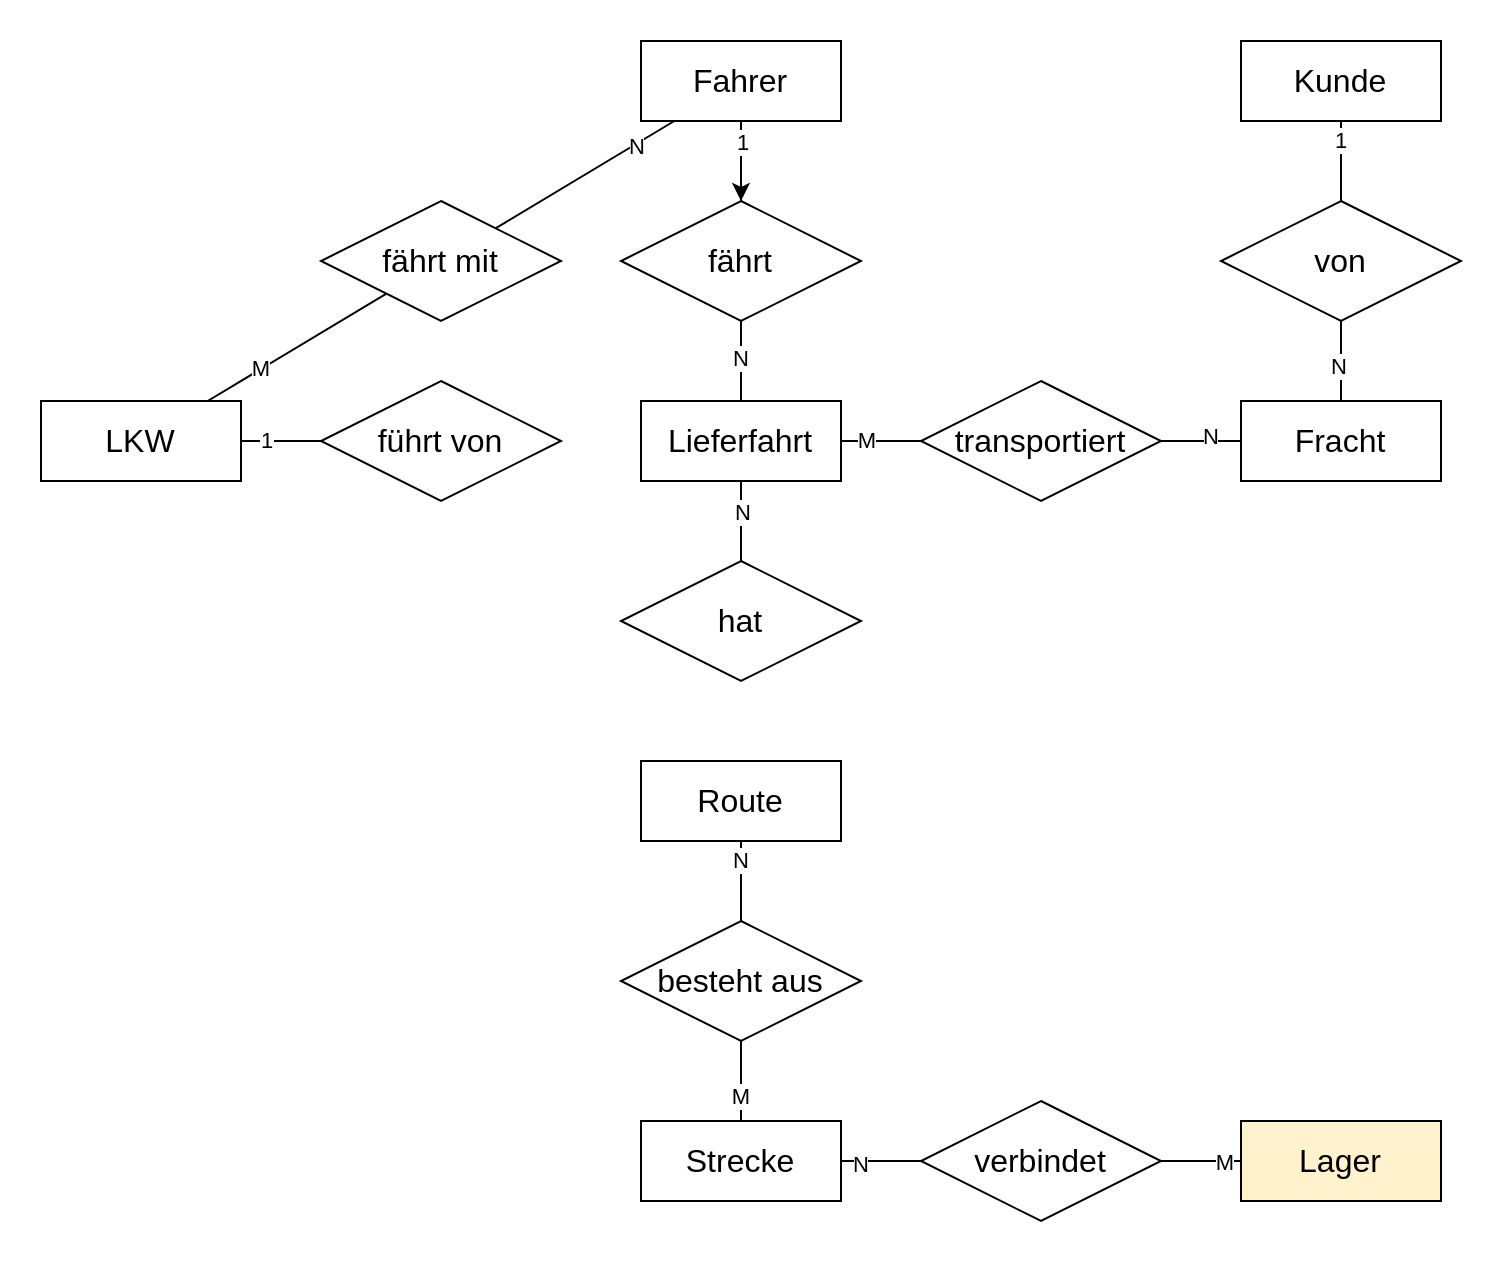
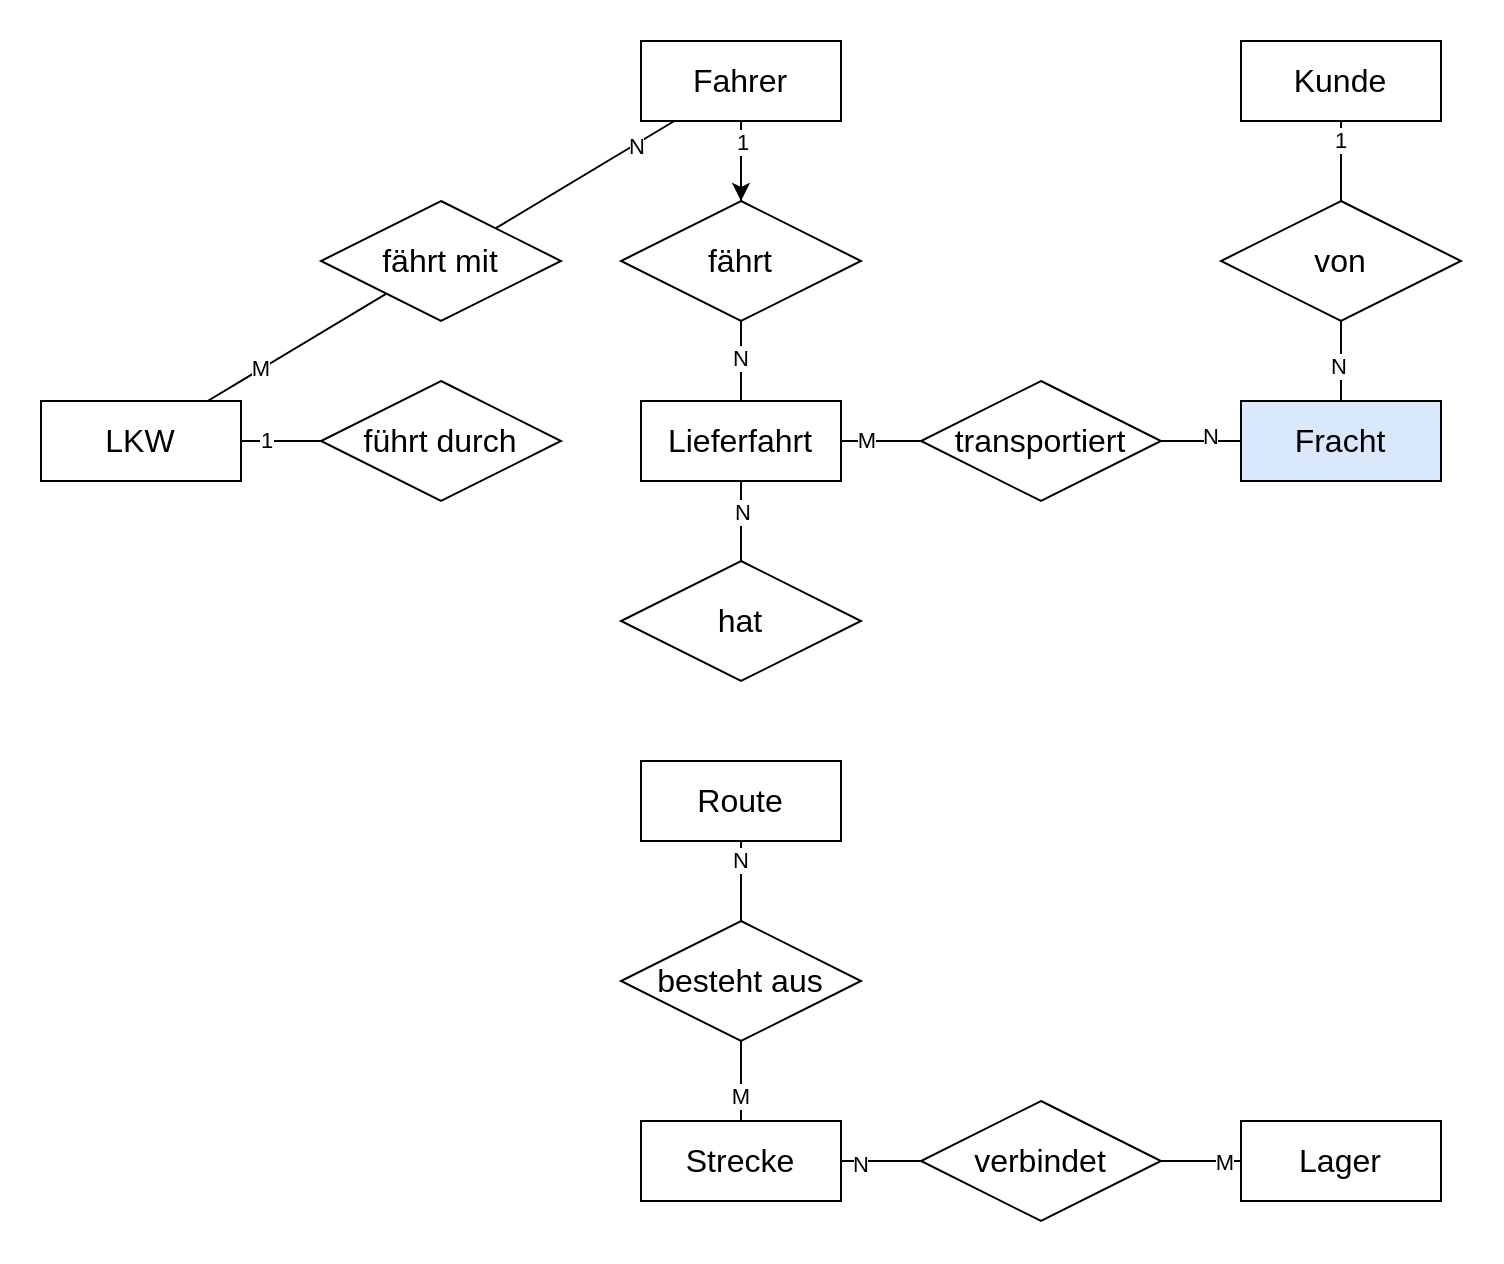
(441, 441) -> (441, 441)
(1341, 441) -> (1341, 441)
(1341, 1161) -> (1341, 1161)
